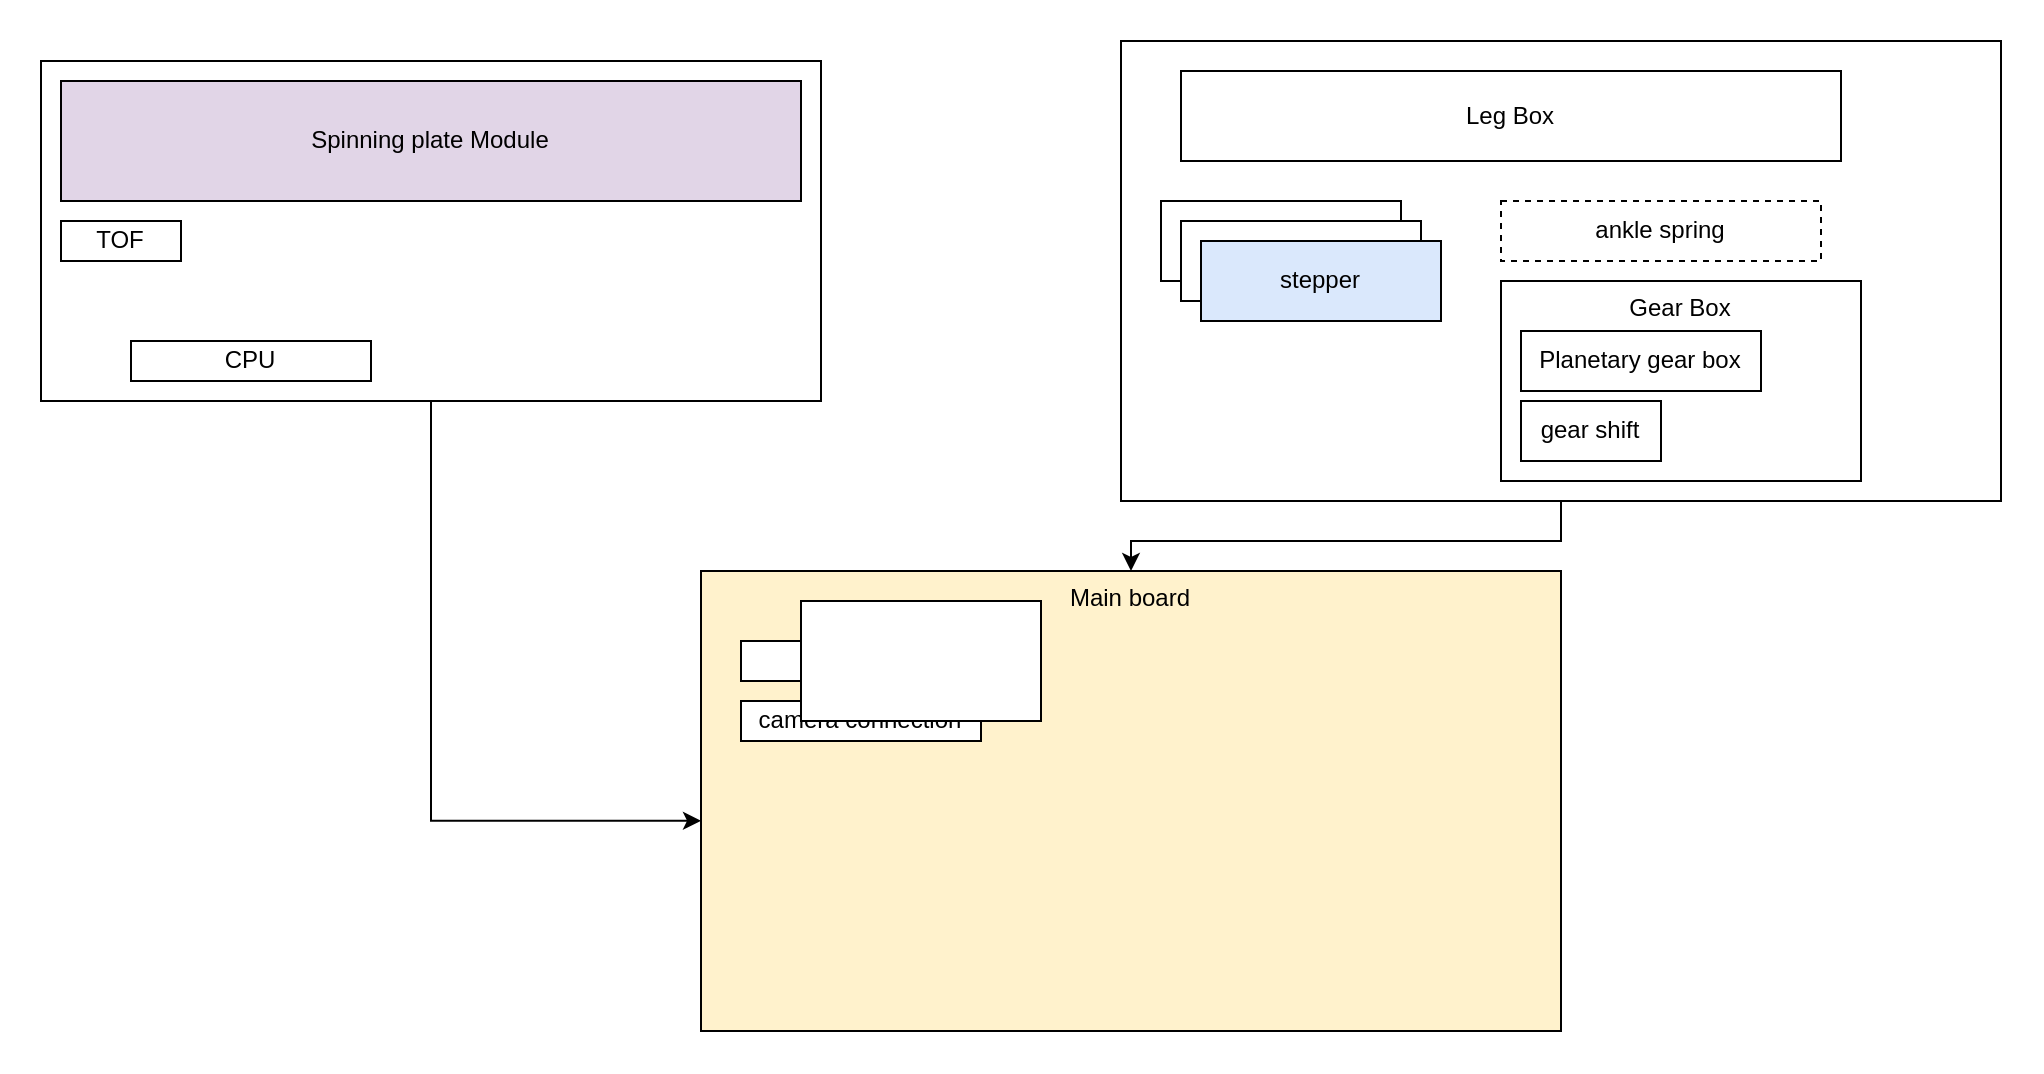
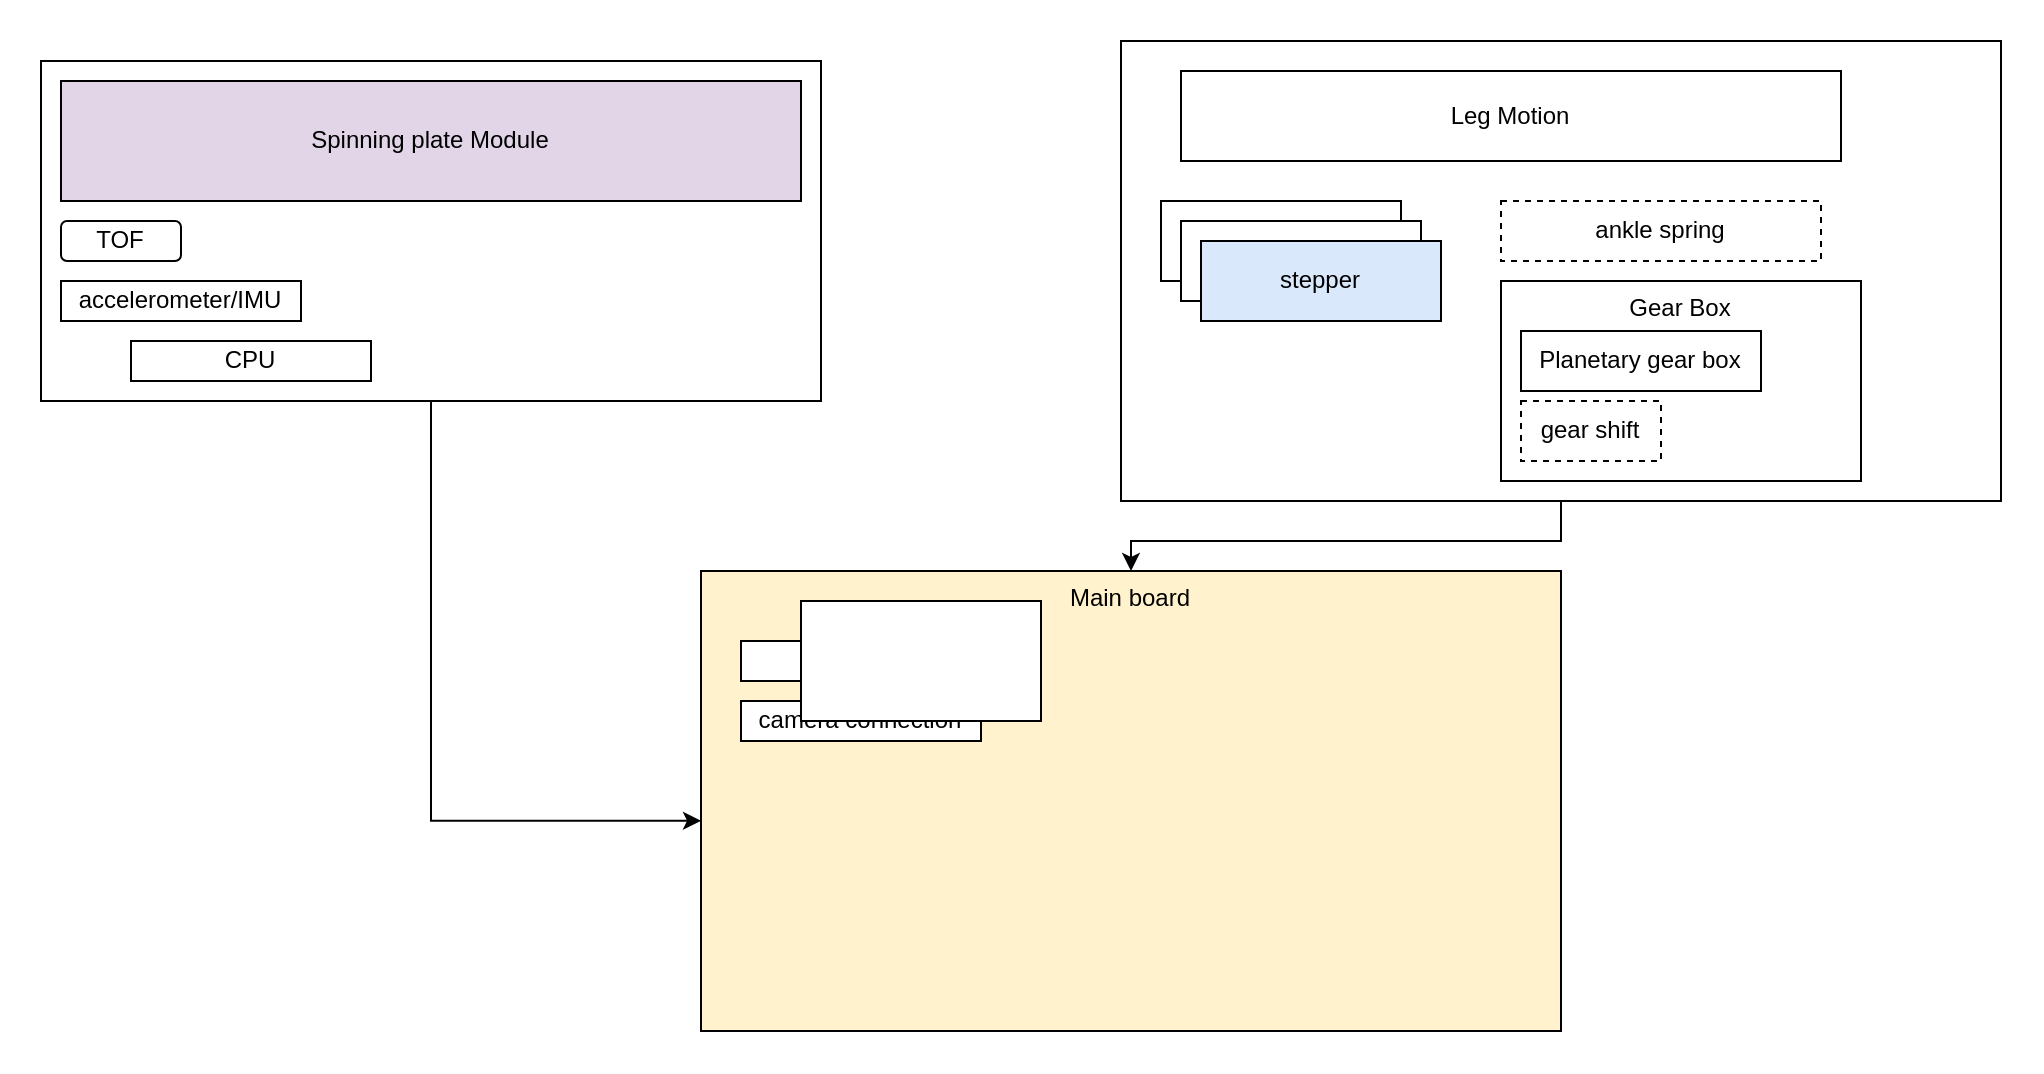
(1511, 117) -> (1511, 117)
(121, 241) -> (121, 241)
none -> (181, 301)
(1591, 431) -> (1591, 431)
